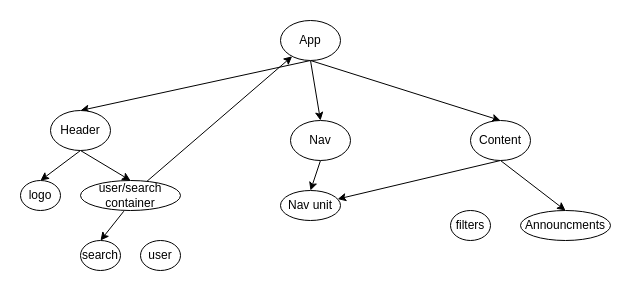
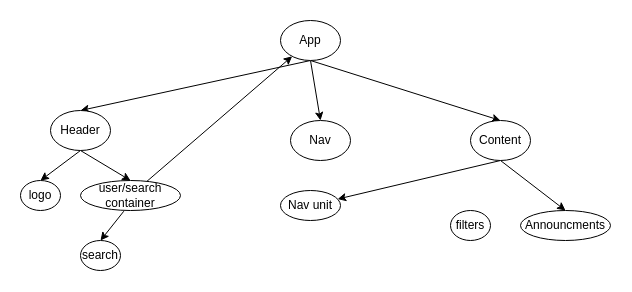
(317, 172) -> none
(161, 256) -> none
